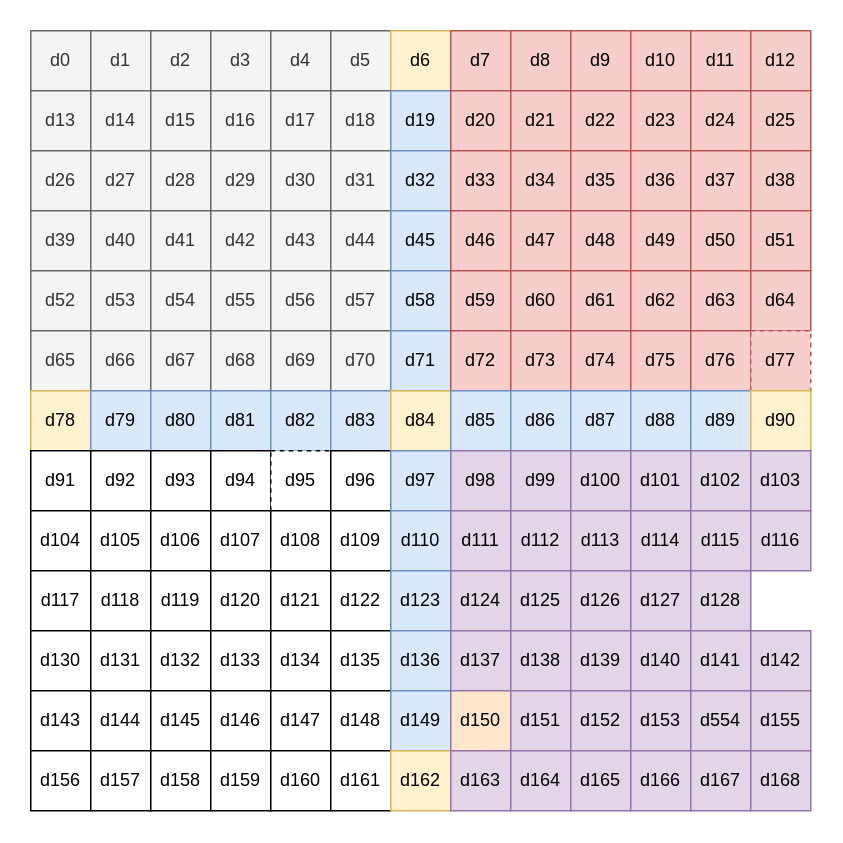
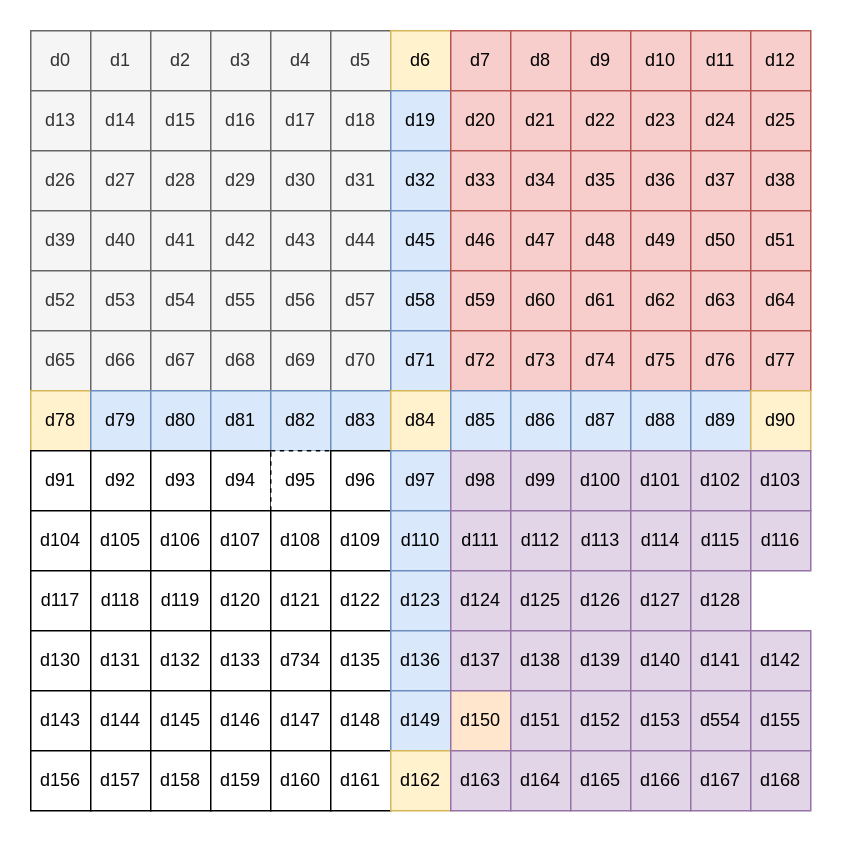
(781, 361) -> (781, 361)
(301, 661) -> (301, 661)
